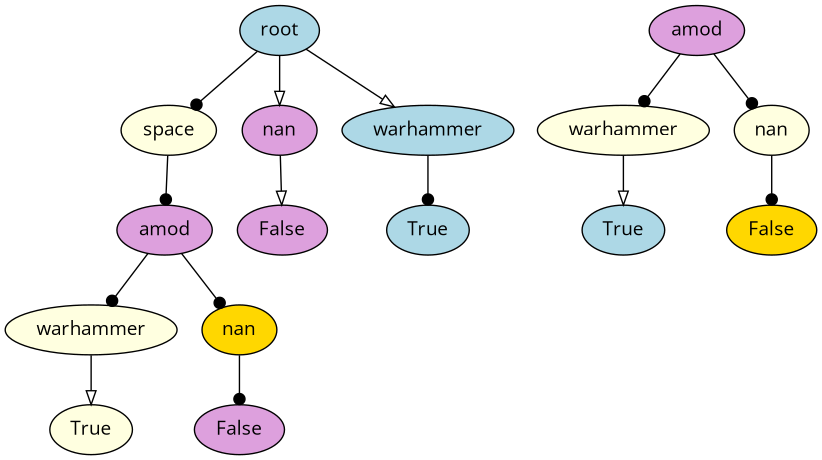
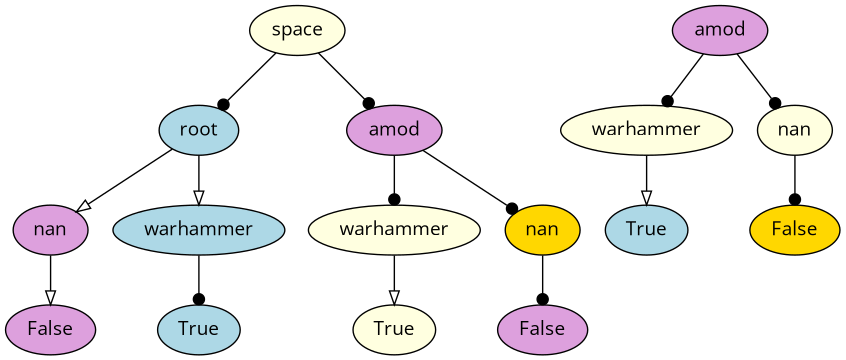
(229, 76) -> (252, 77)
